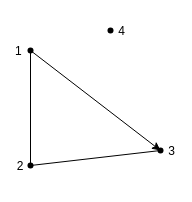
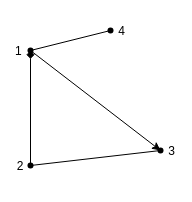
none -> (71, 41)
(31, 57) -> (31, 59)
